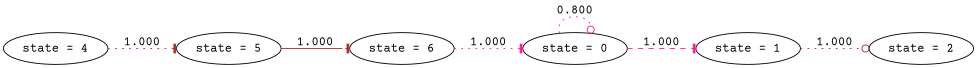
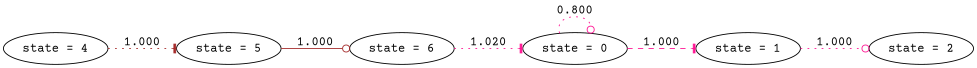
(488, 42) -> (488, 42)
(312, 49) -> (312, 49)
(831, 49) -> (831, 49)
